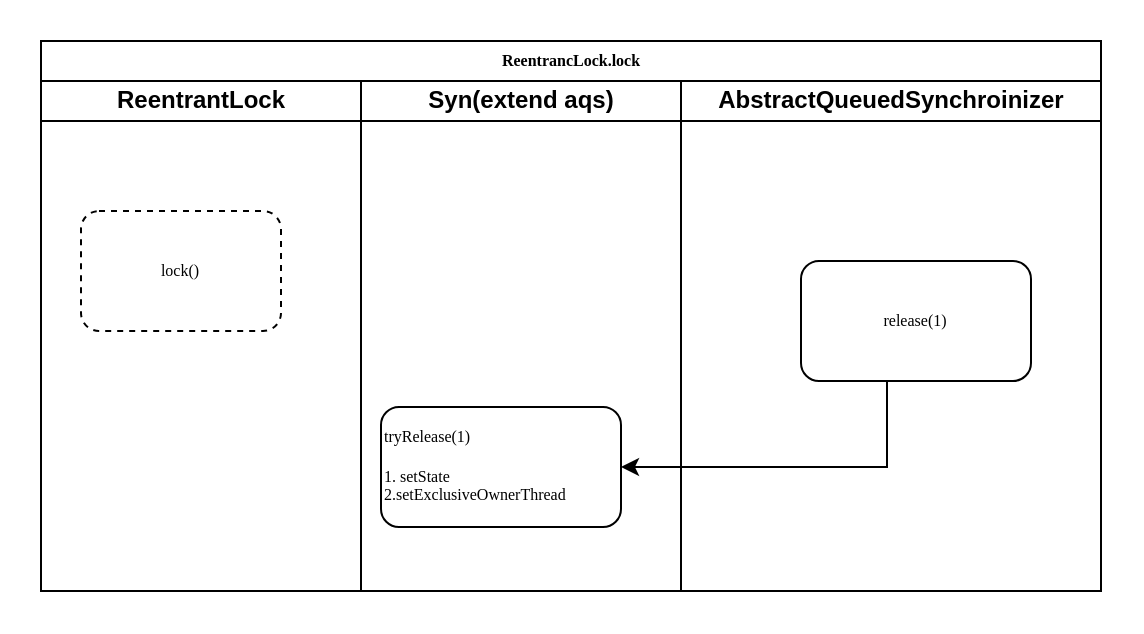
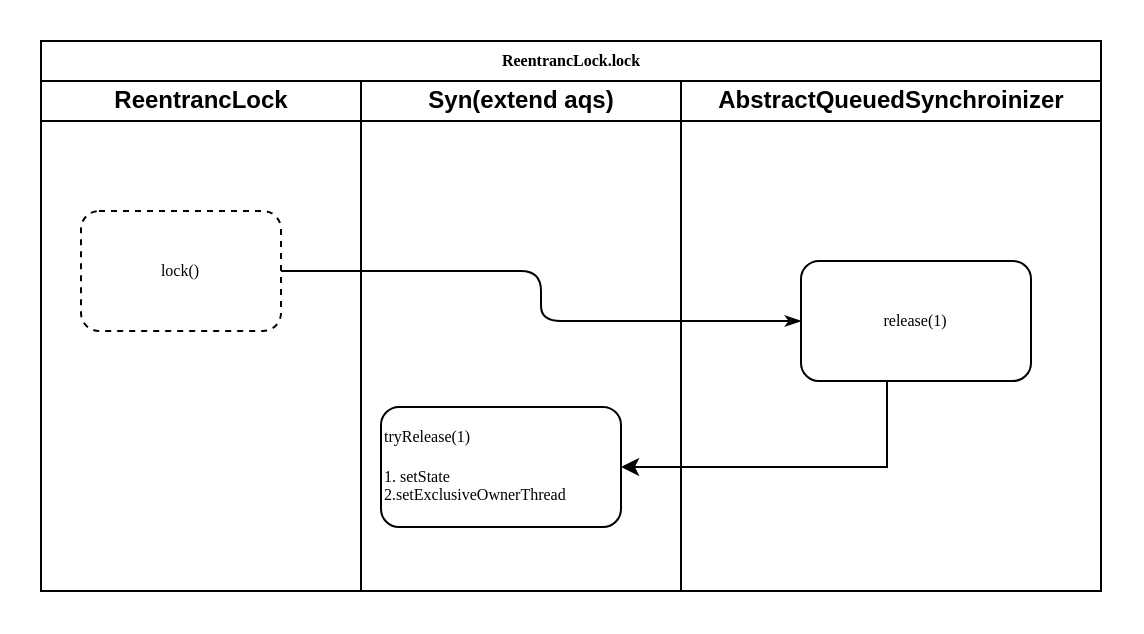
(202, 101) -> (202, 101)
none -> (535, 275)
